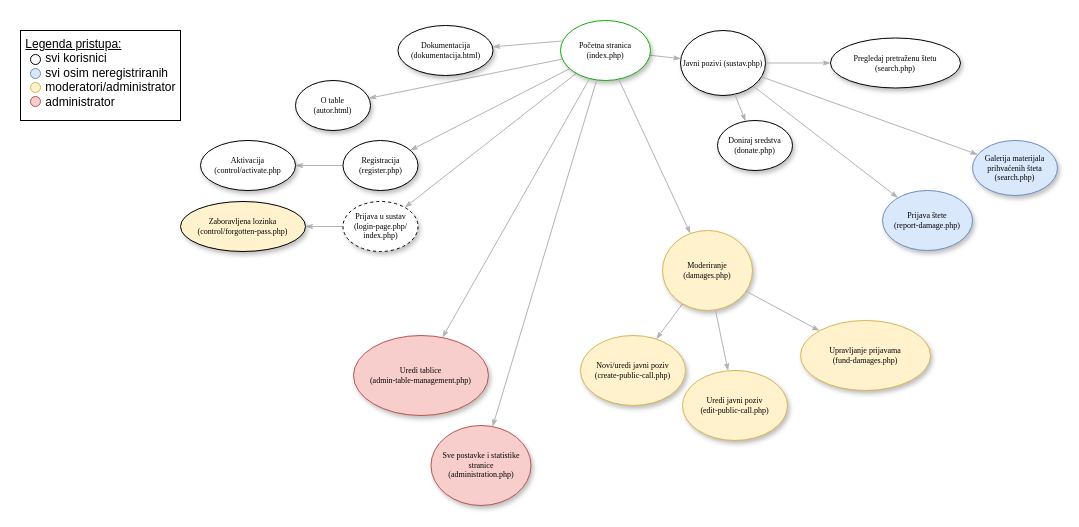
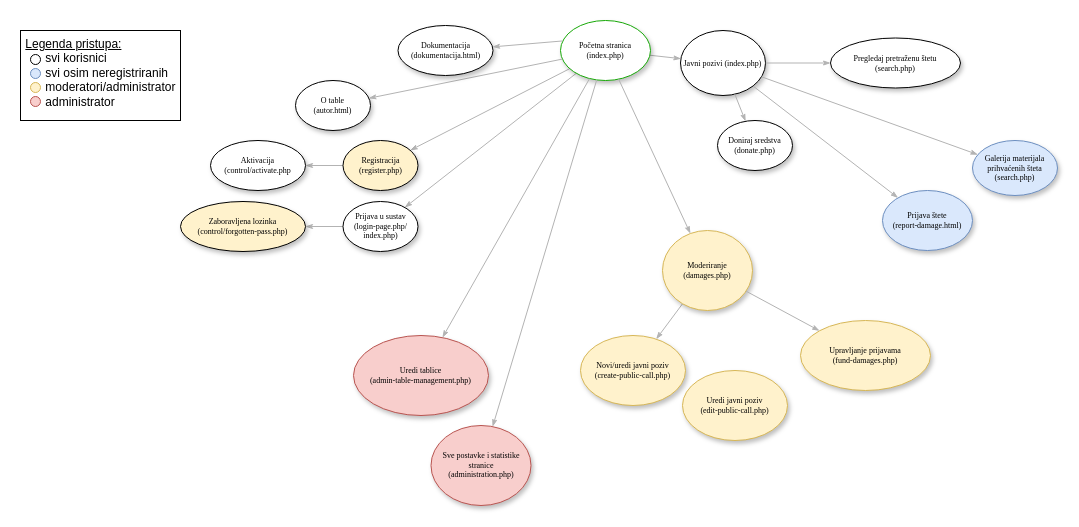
(723, 64) -> (723, 64)
(248, 166) -> (258, 166)
(381, 166) -> (381, 166)
(928, 221) -> (928, 221)
(381, 227) -> (381, 227)
(721, 339) -> none
